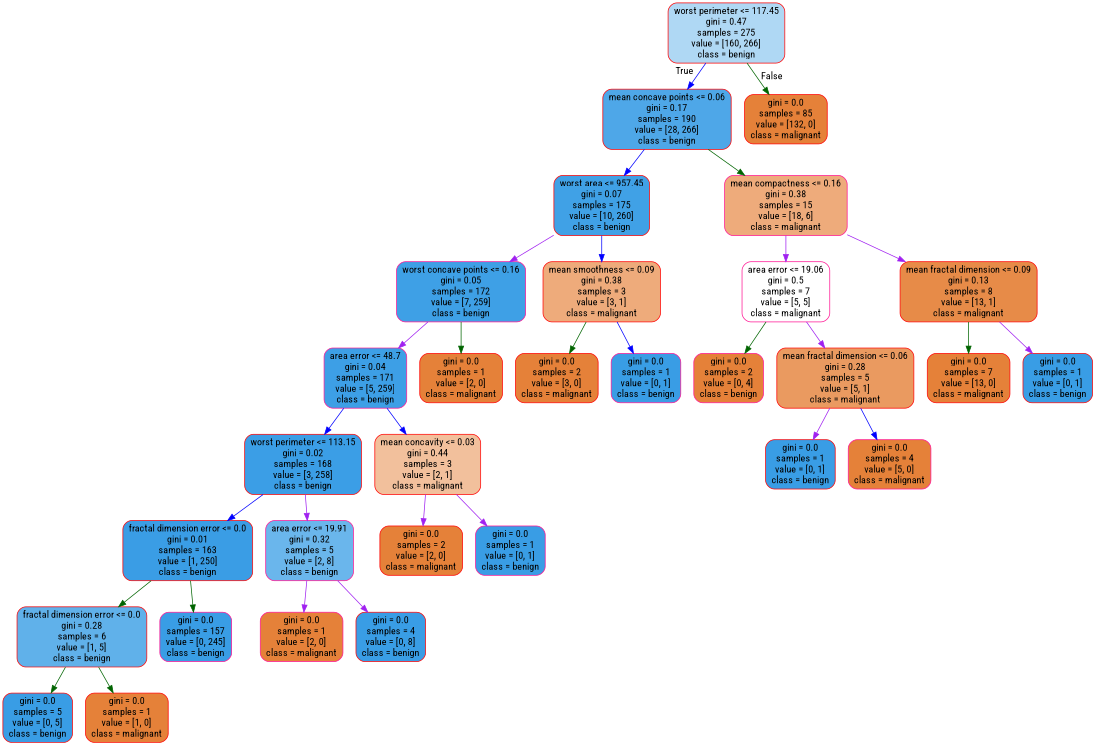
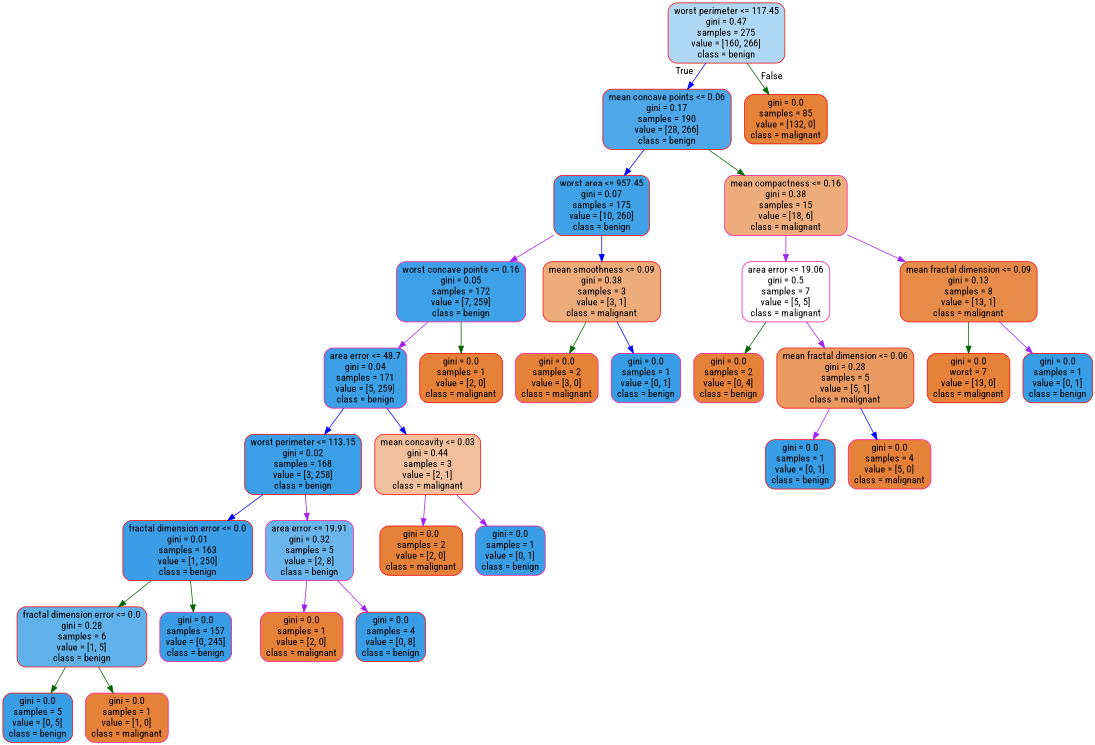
(557, 378) -> (557, 378)
(969, 378) -> (969, 378)
(127, 718) -> (127, 718)
